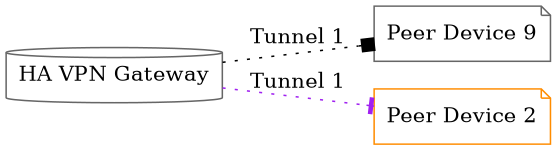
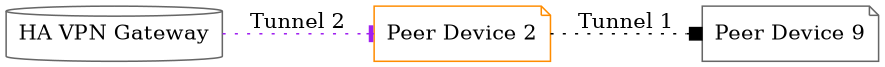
(291, 54) -> (618, 34)
(298, 82) -> (298, 22)
